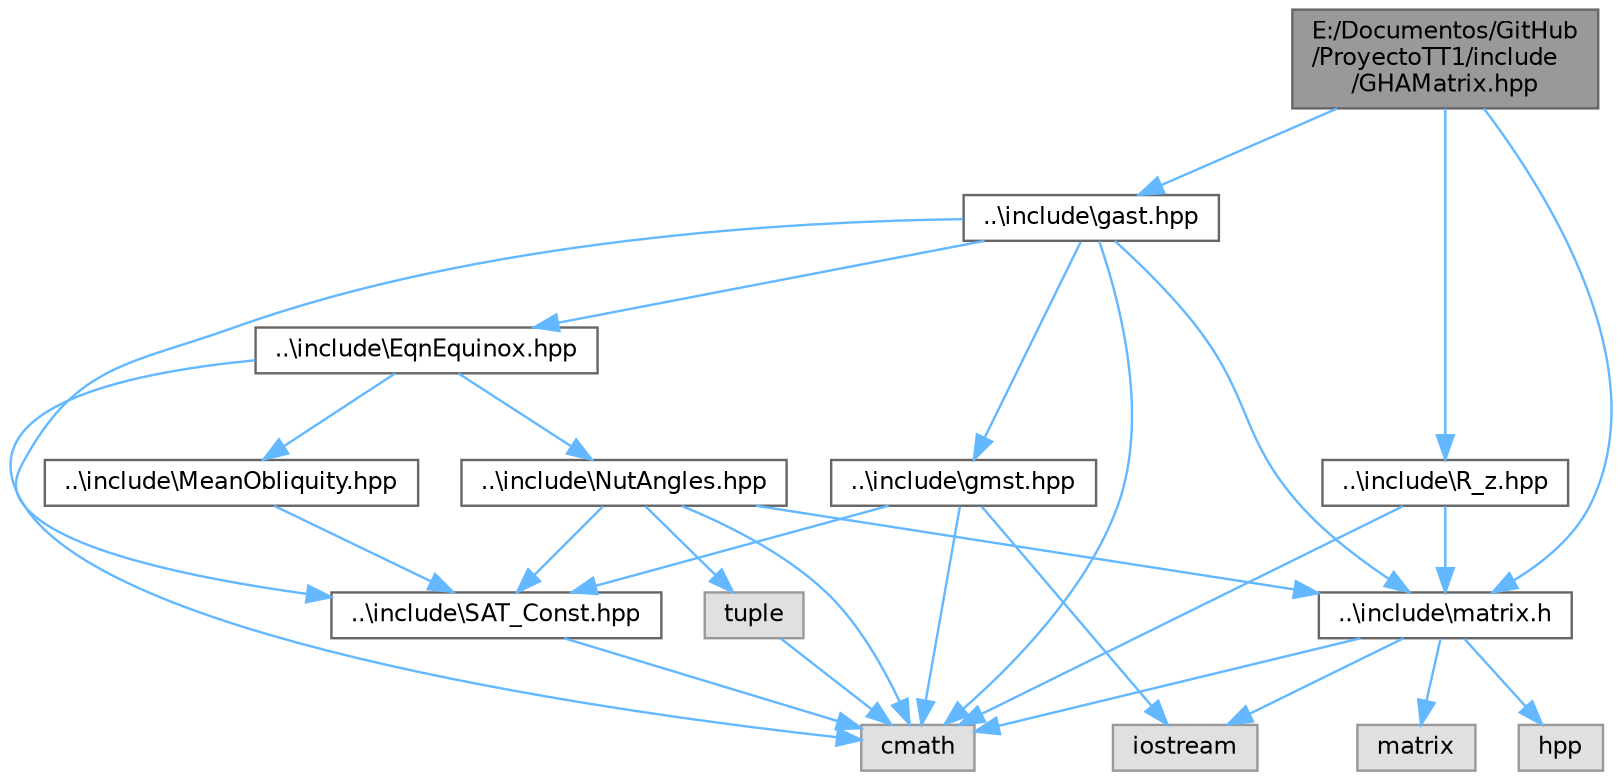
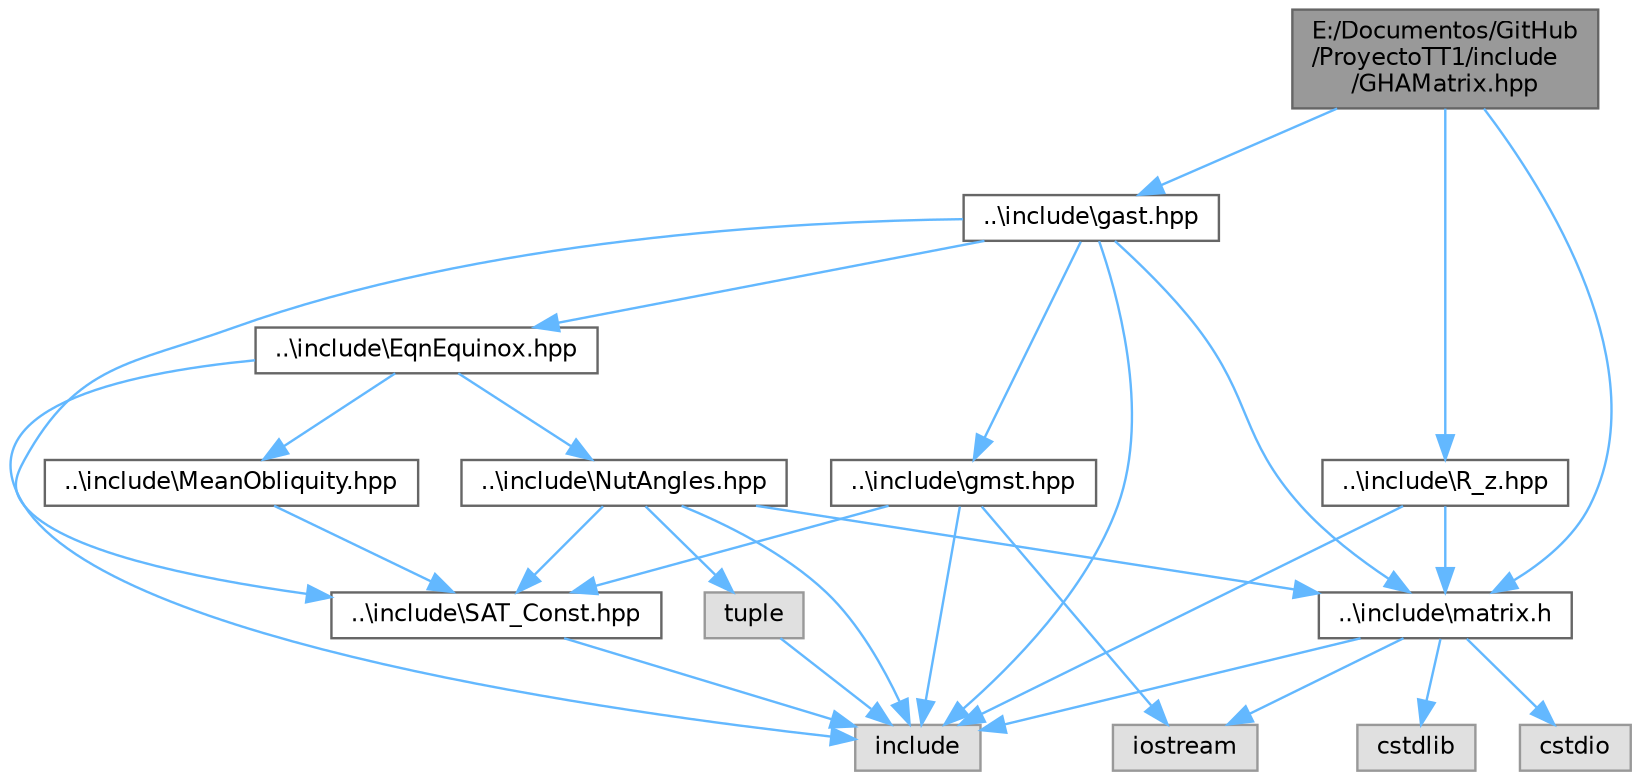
(918, 748) -> (918, 748)
(1416, 748) -> (1416, 748)
(1561, 748) -> (1575, 748)
